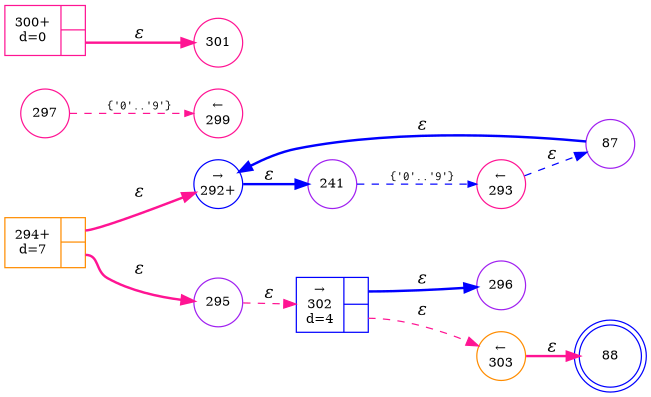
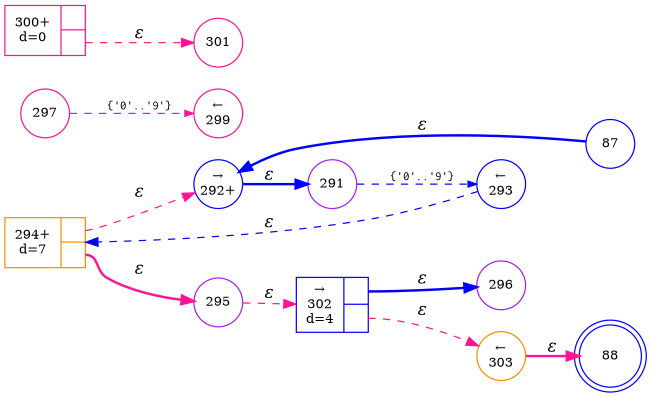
(133, 43) -> (133, 43)
(610, 144) -> (610, 144)
(550, 166) -> (290, 230)
(332, 184) -> (332, 184)
(501, 184) -> (501, 184)
(135, 215) -> (135, 215)
